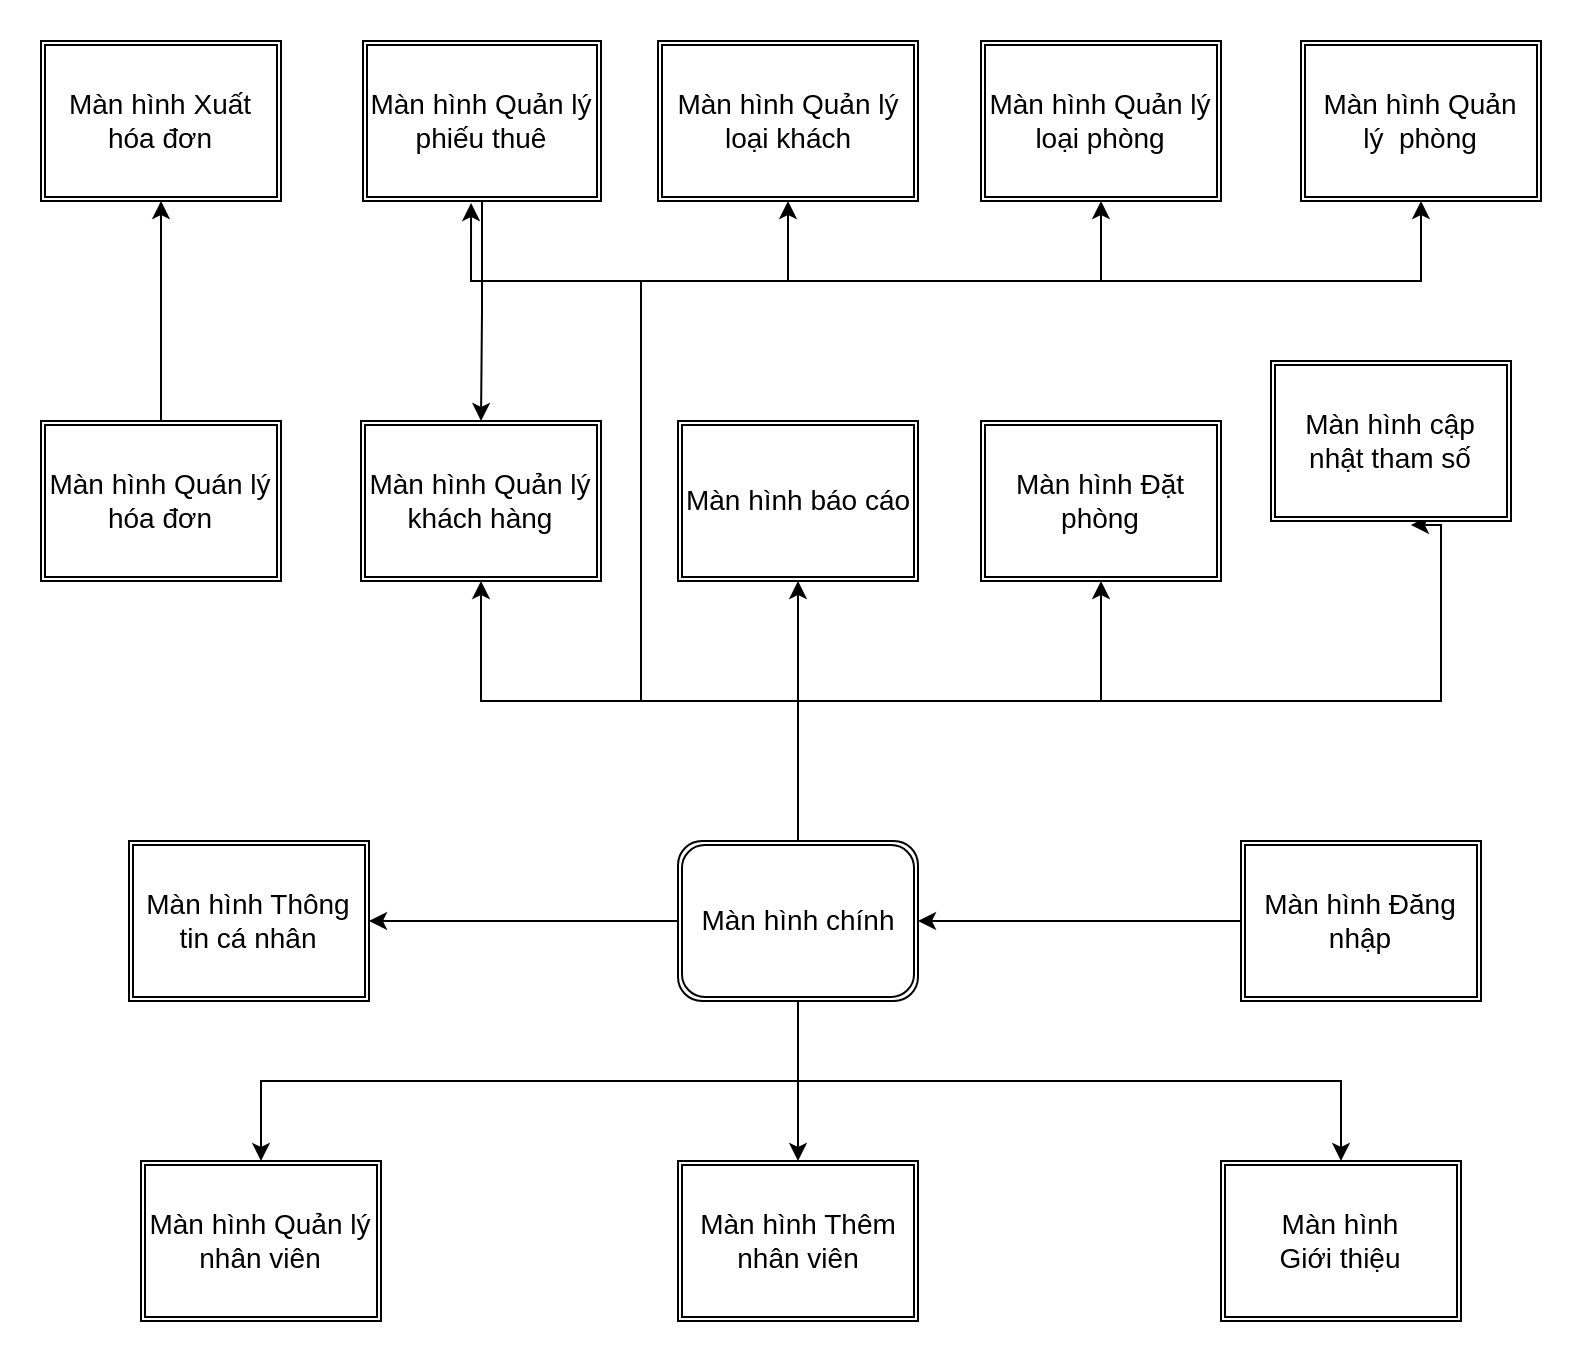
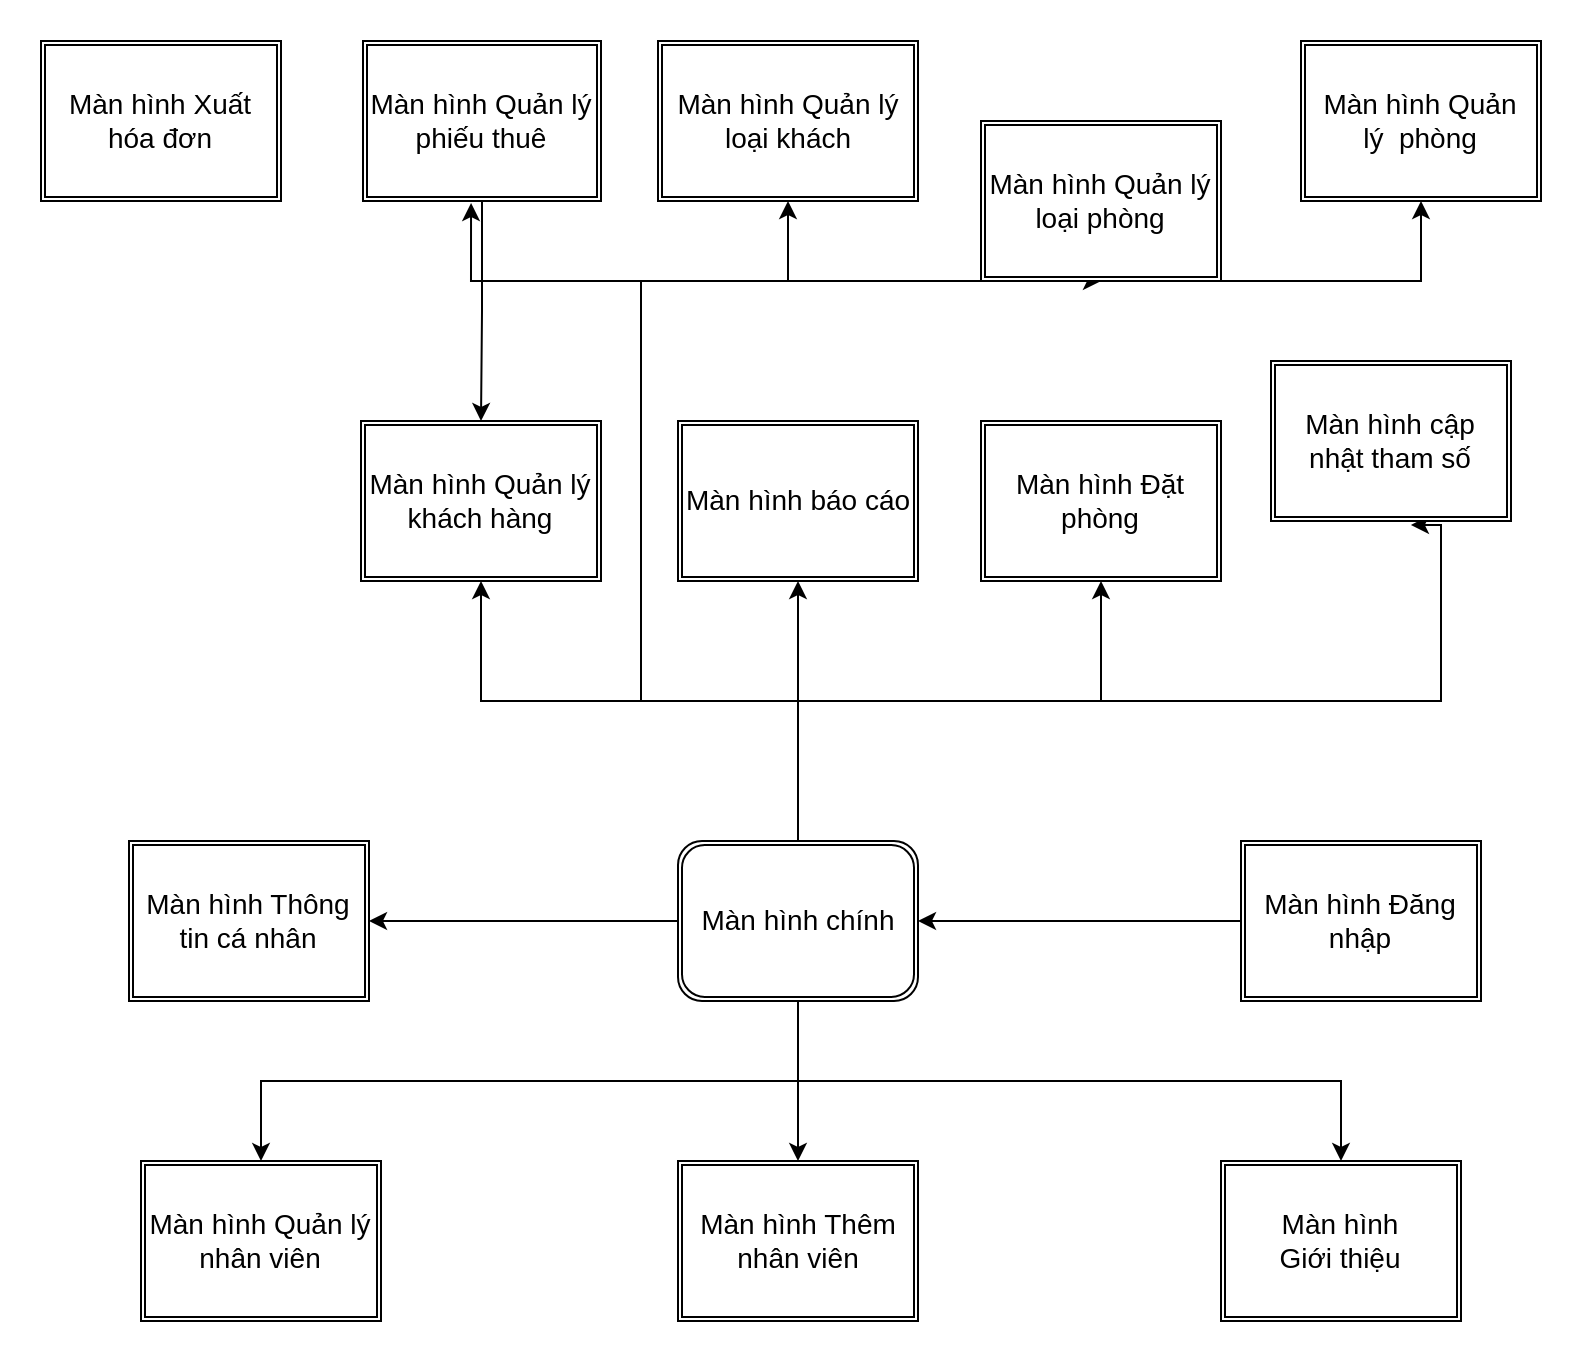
(1101, 121) -> (1101, 201)
(161, 318) -> none
(161, 501) -> none
